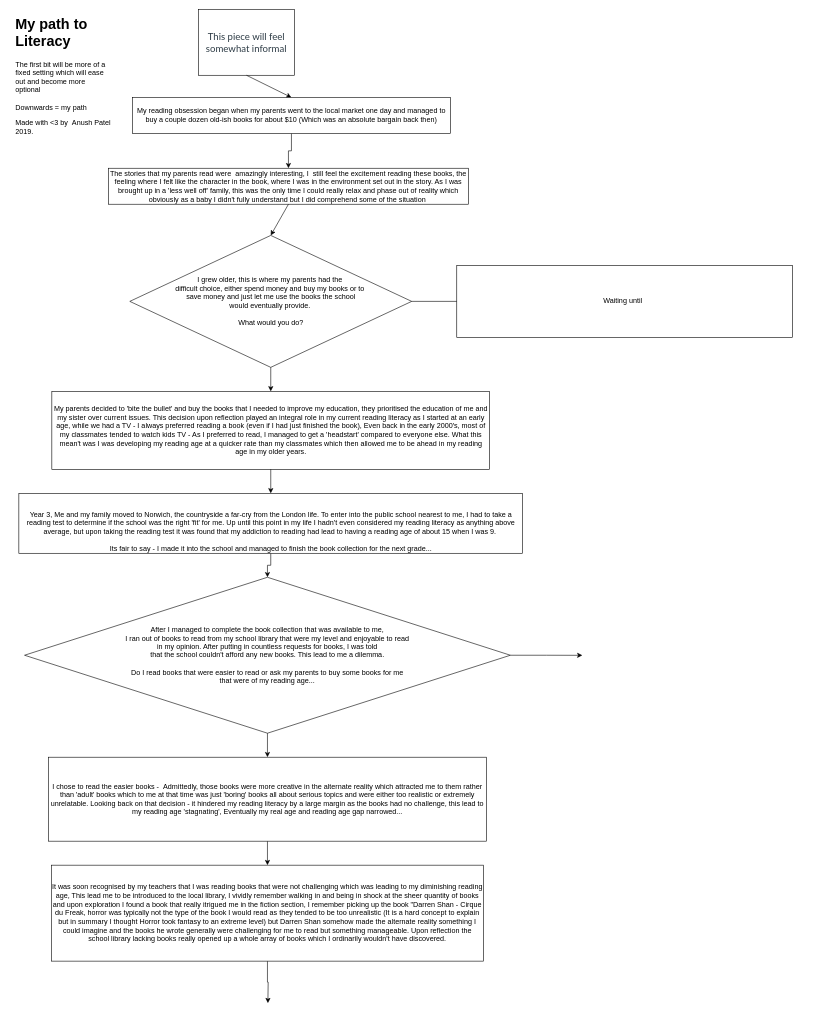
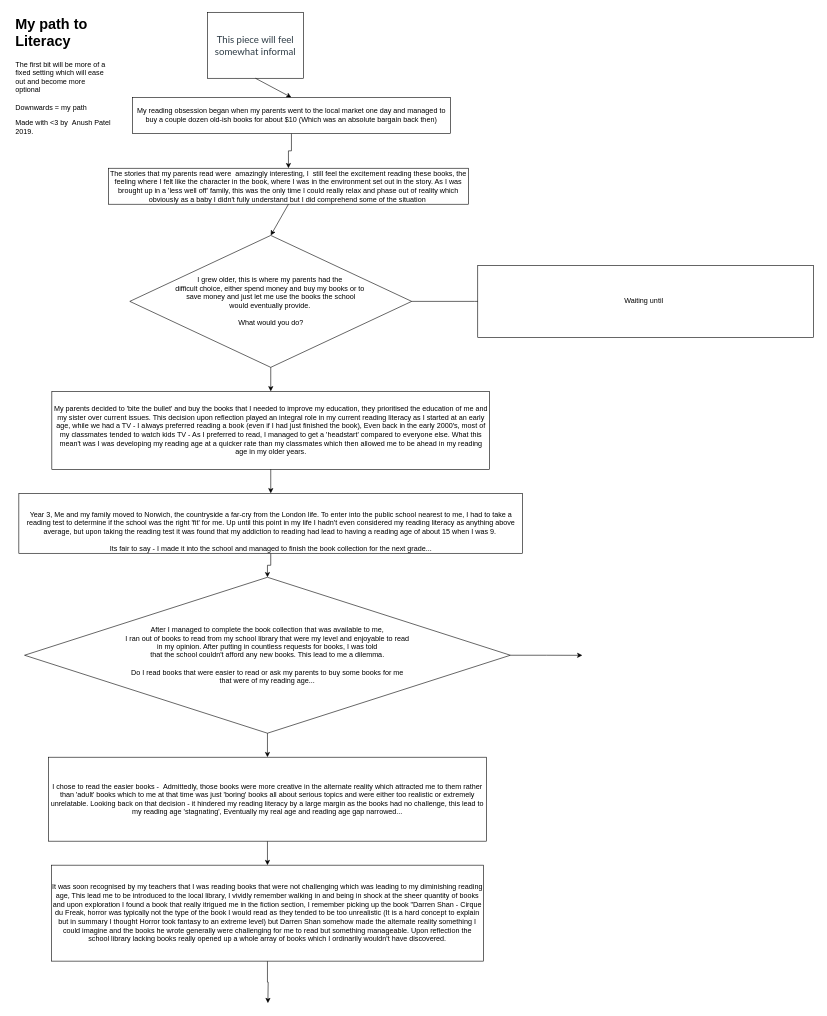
(246, 42) -> (255, 45)
(625, 302) -> (646, 302)
